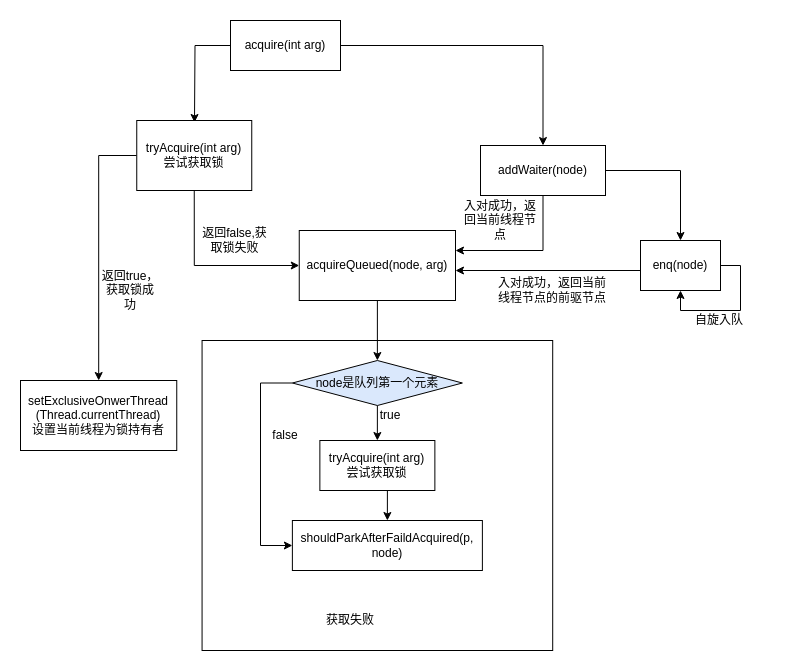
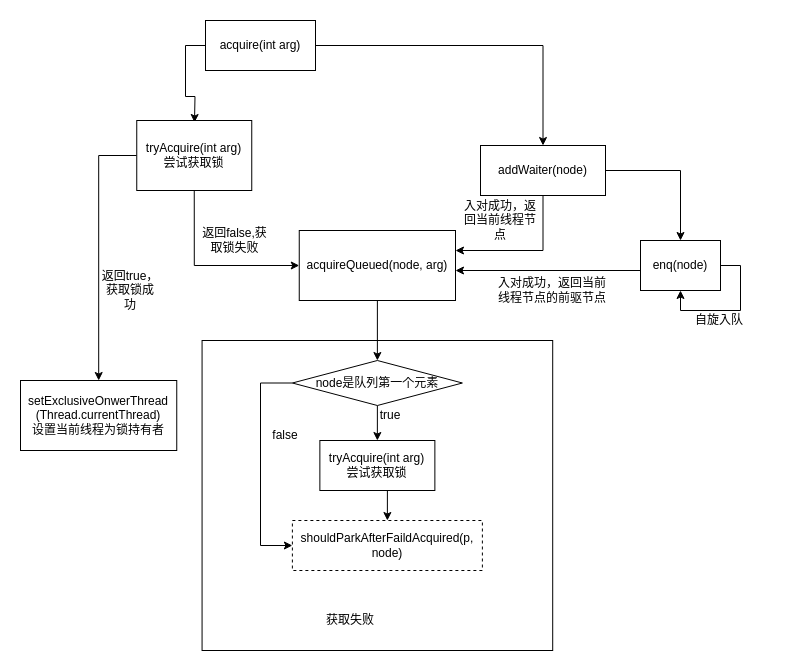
(286, 46) -> (261, 46)
(377, 383) -> (377, 383)
(387, 546) -> (387, 546)
